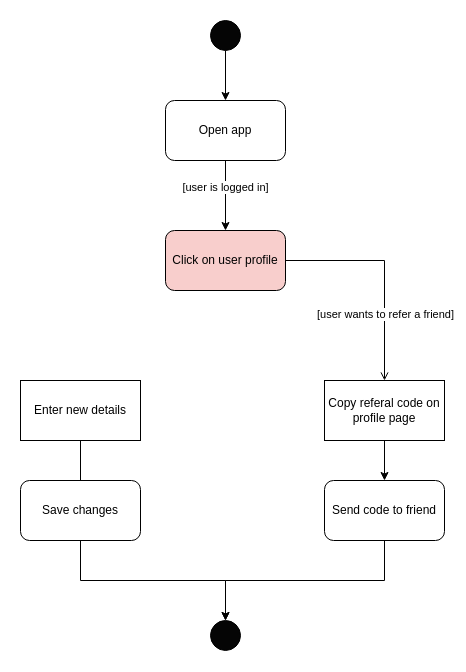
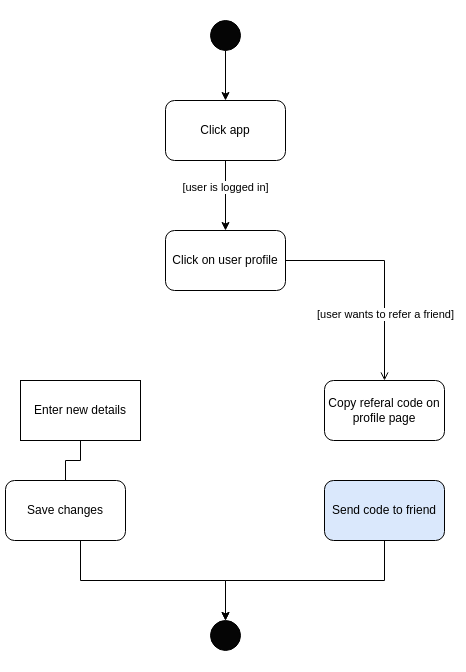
(226, 131) -> (226, 131)
(226, 261) -> (226, 261)
(385, 411) -> (385, 411)
(385, 457) -> none
(81, 511) -> (66, 511)
(385, 511) -> (385, 511)
